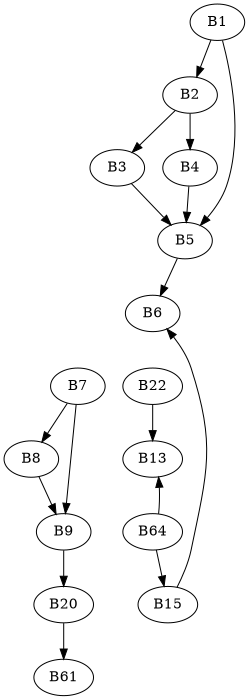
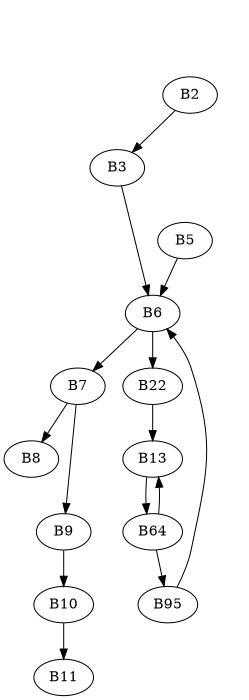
(217, 22) -> none
(190, 168) -> none
(148, 200) -> (134, 236)
none -> (153, 345)
none -> (119, 346)
none -> (146, 490)
(45, 491) -> none
(64, 605) -> (64, 605)
(168, 605) -> (168, 605)
(64, 677) -> (64, 677)
